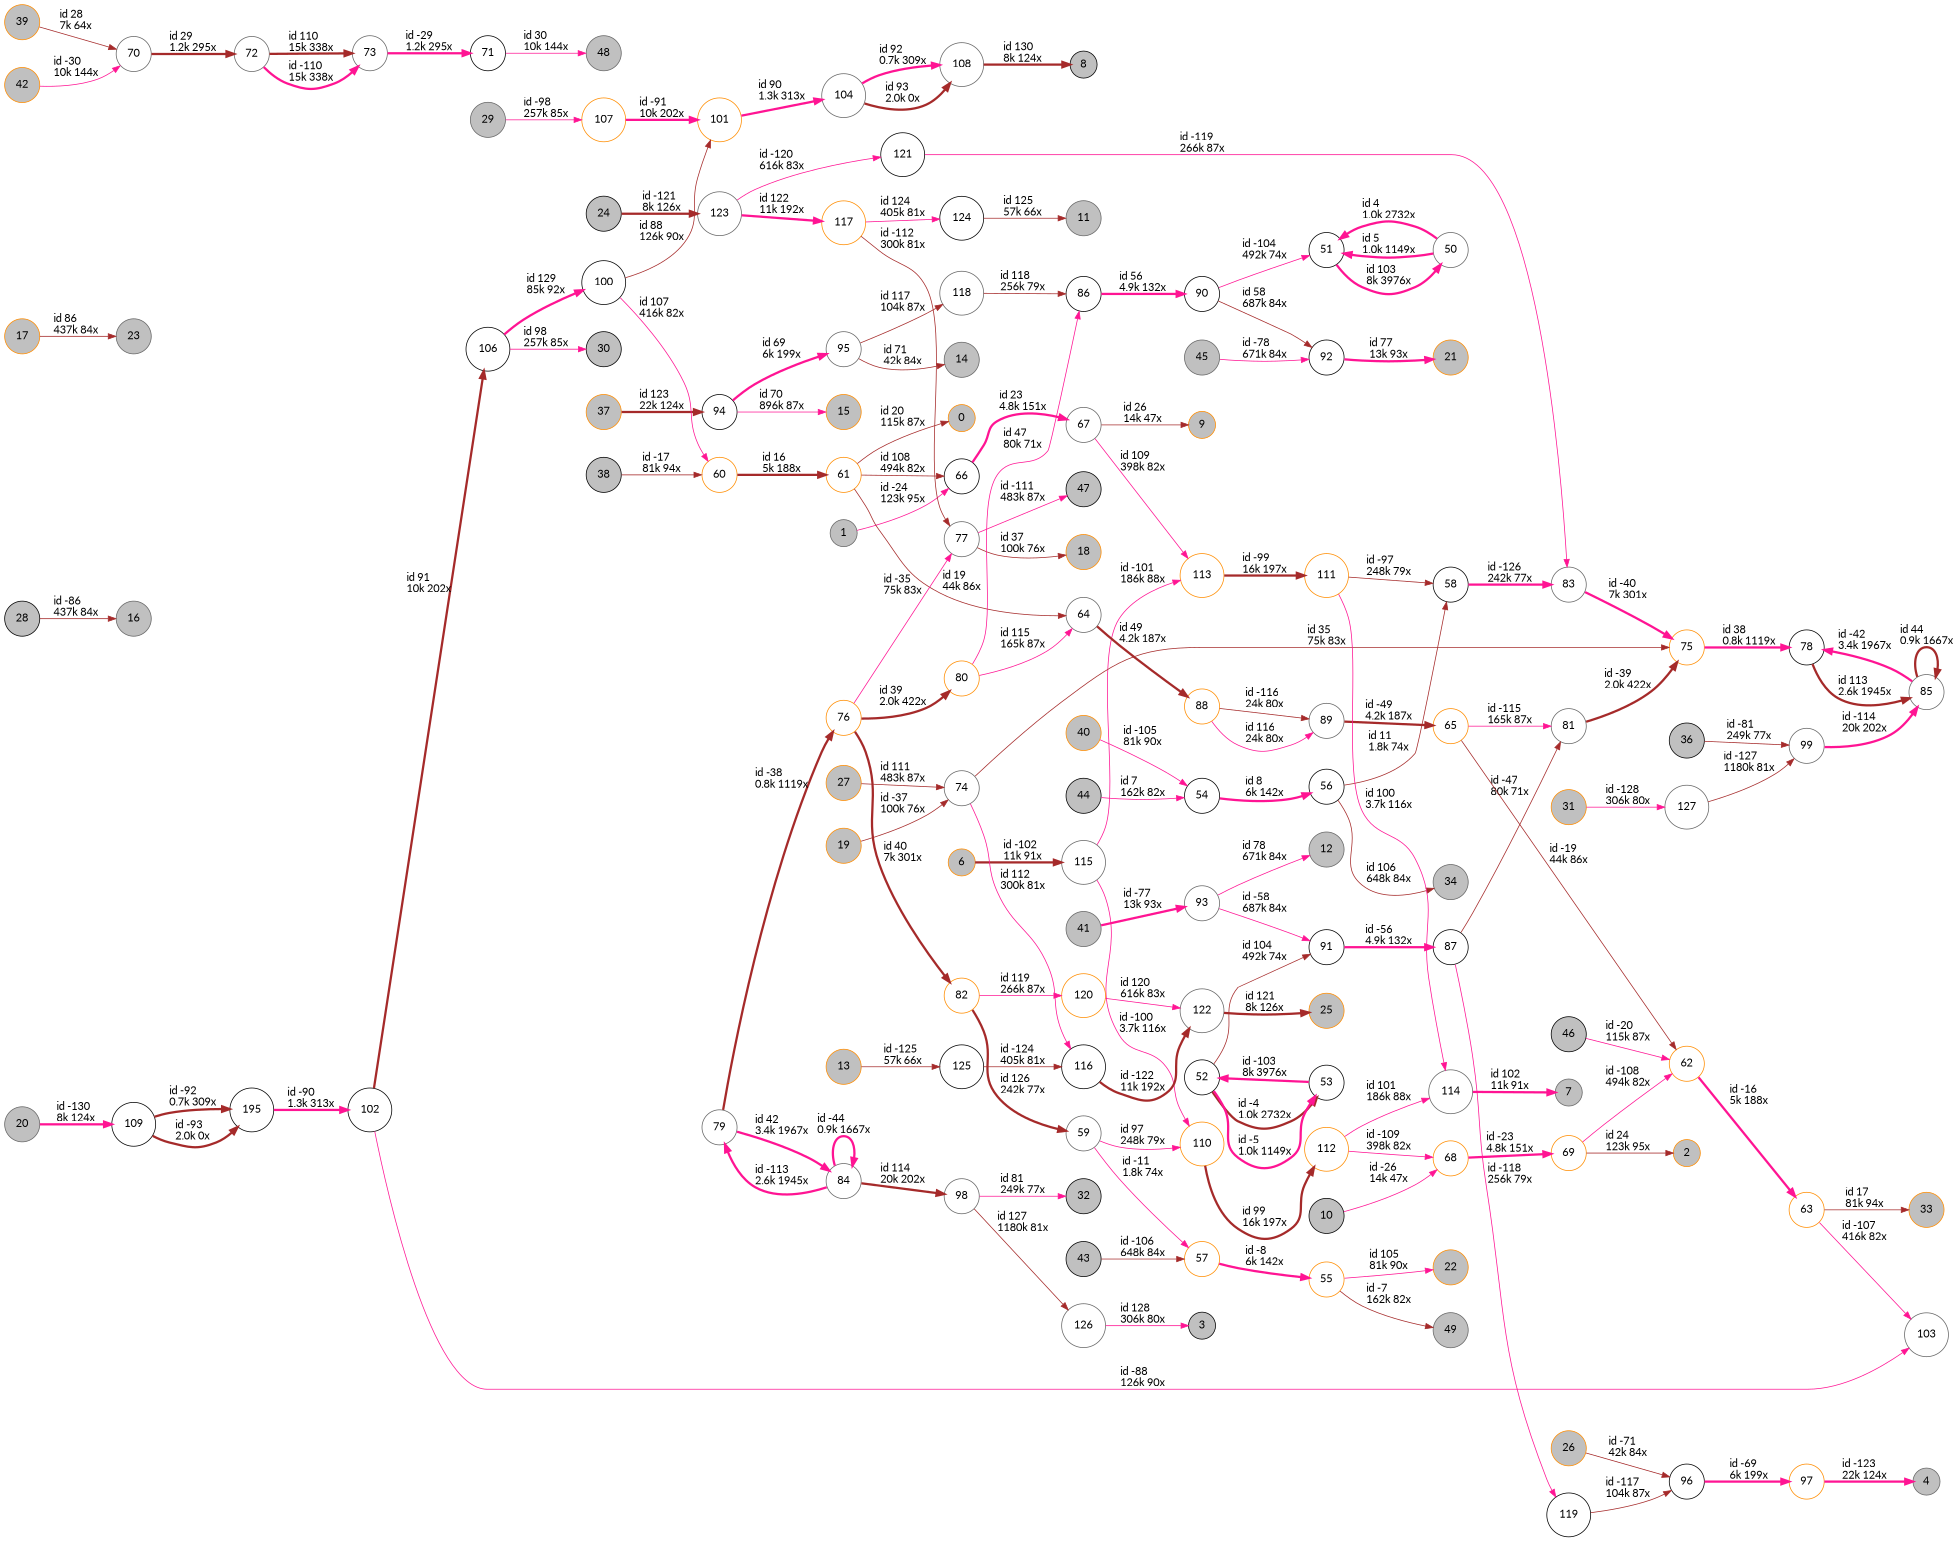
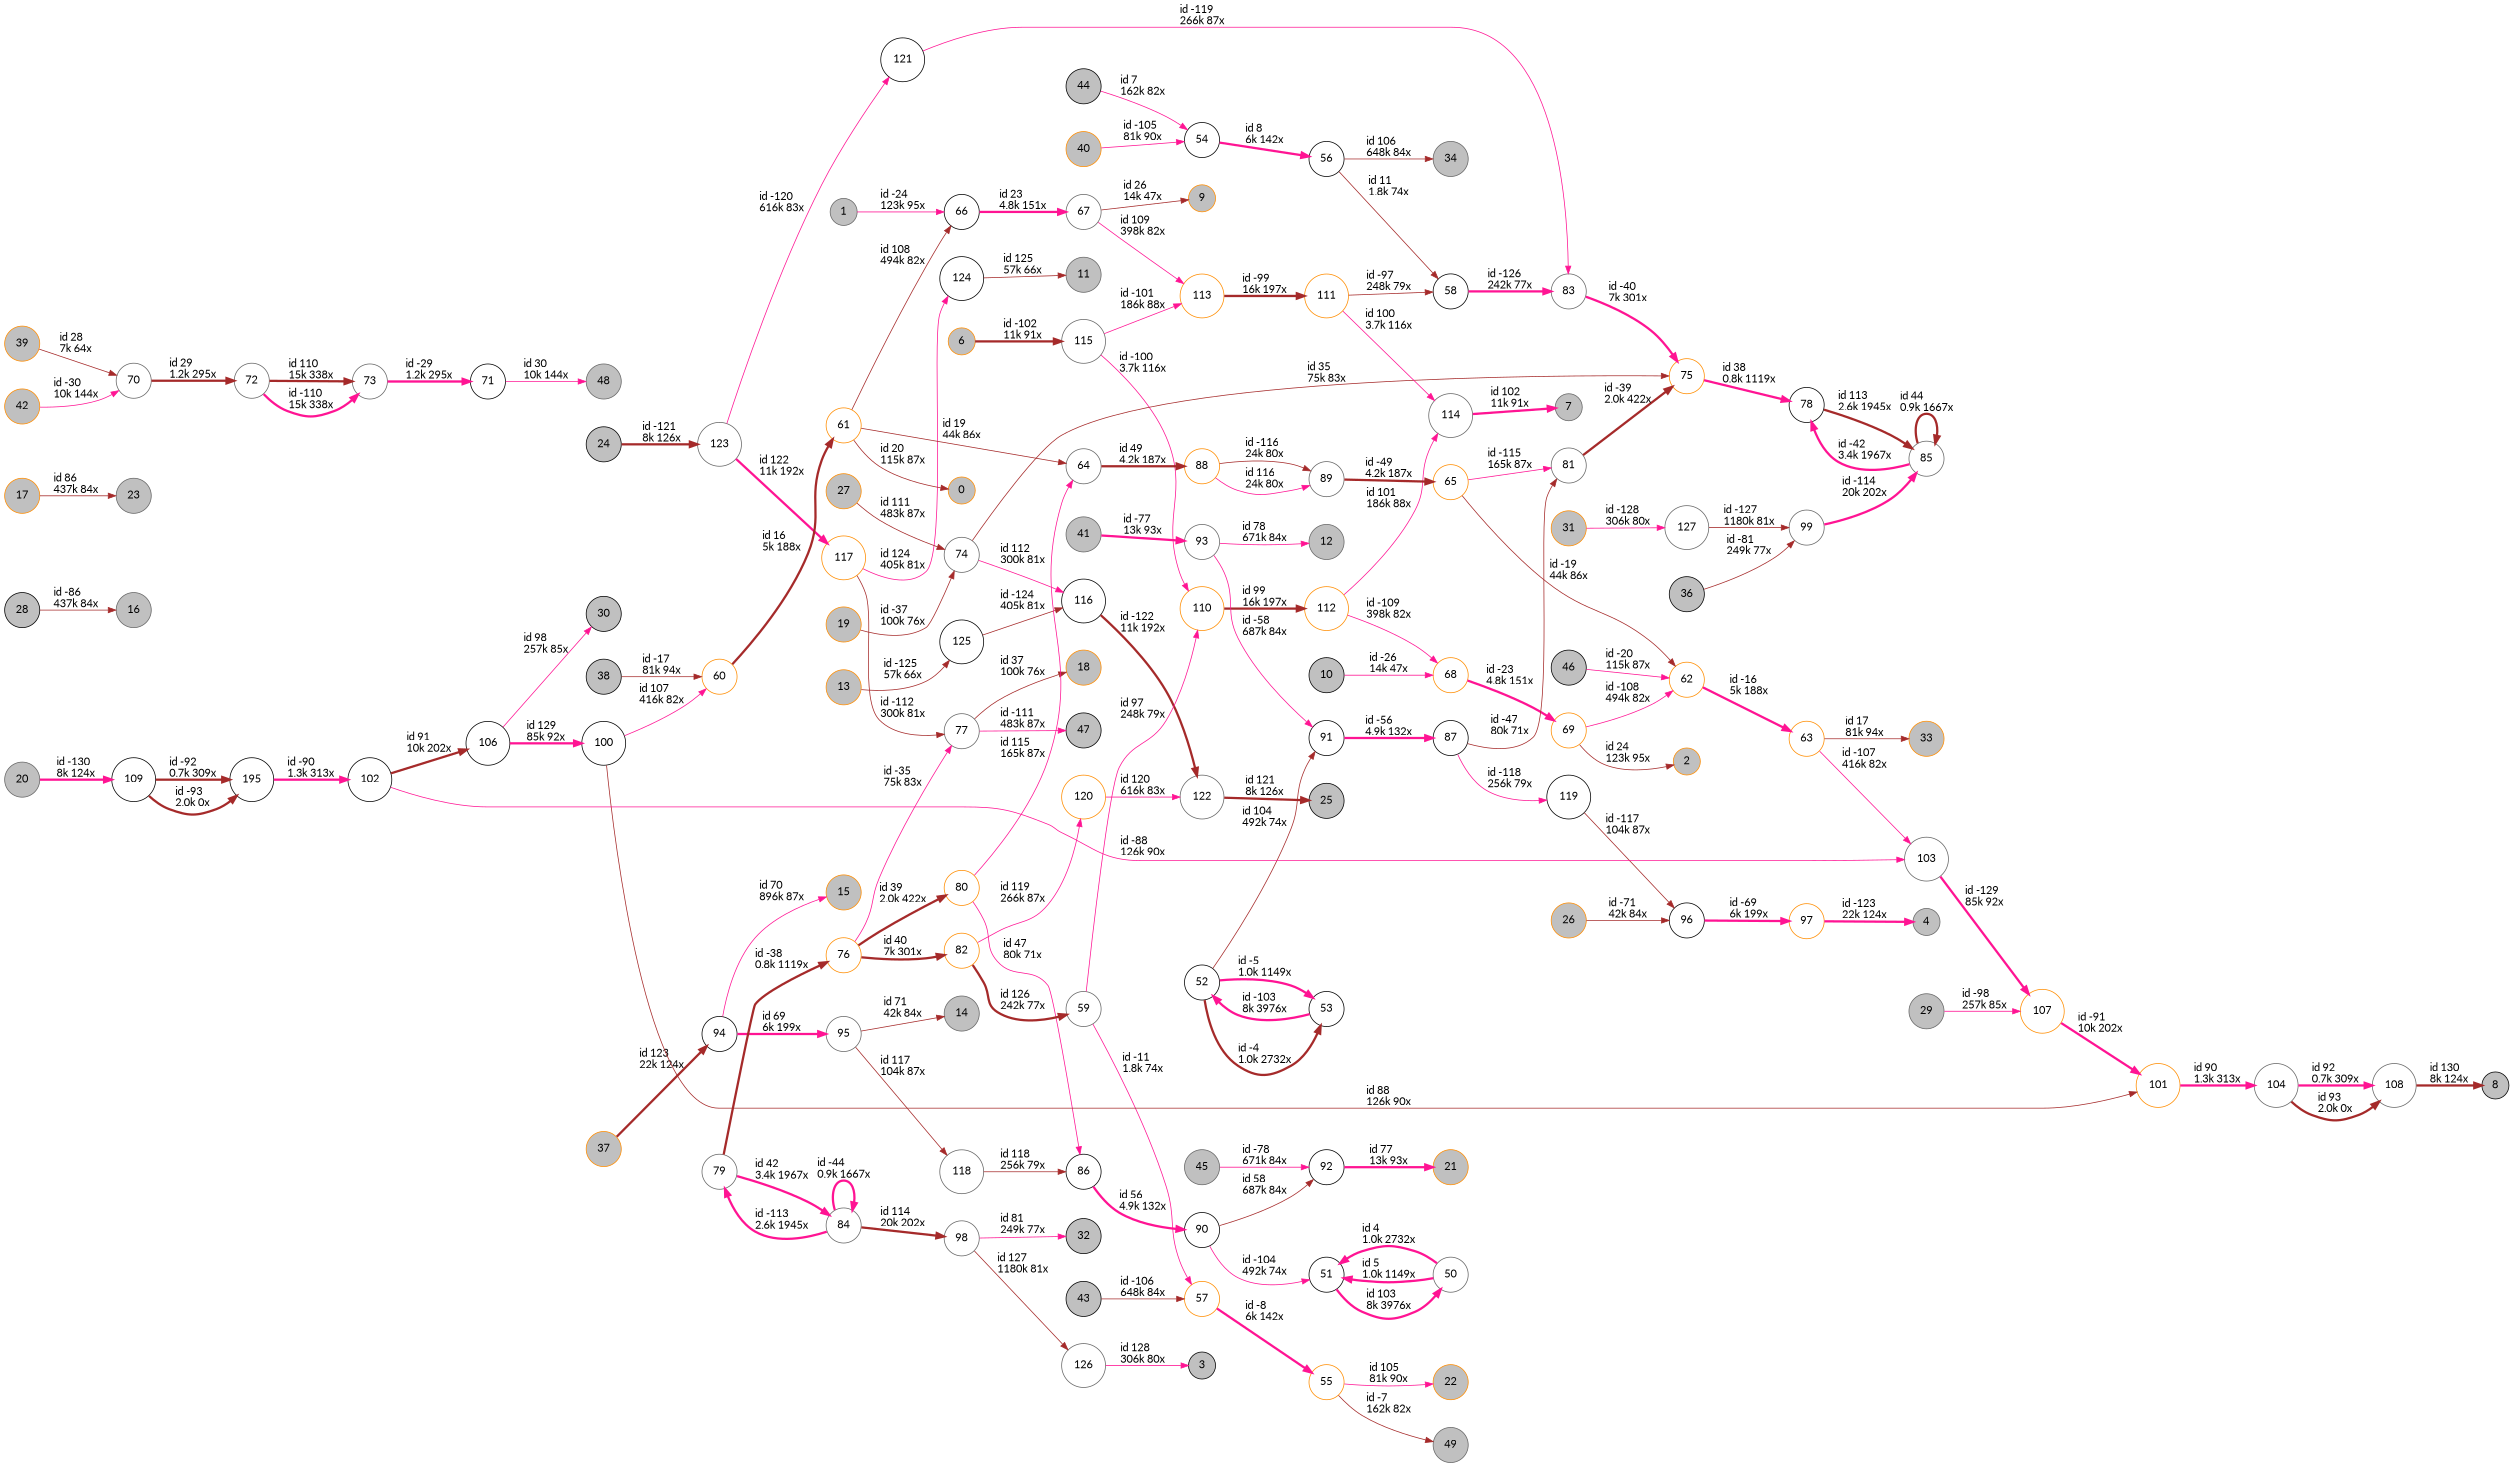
none -> (1982, 932)
(1327, 1011) -> (1327, 801)
